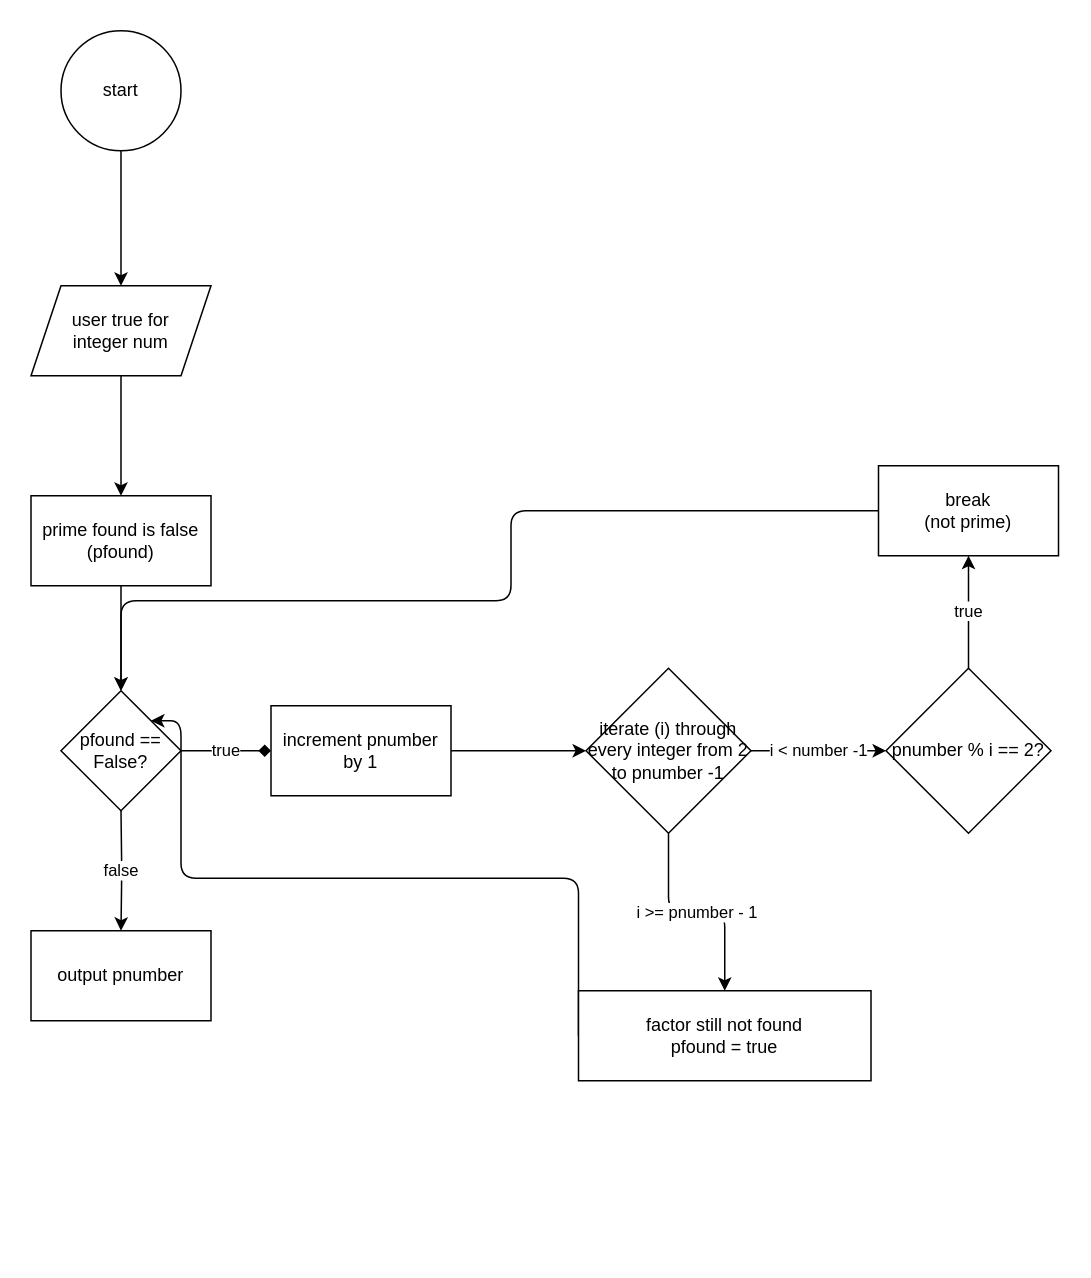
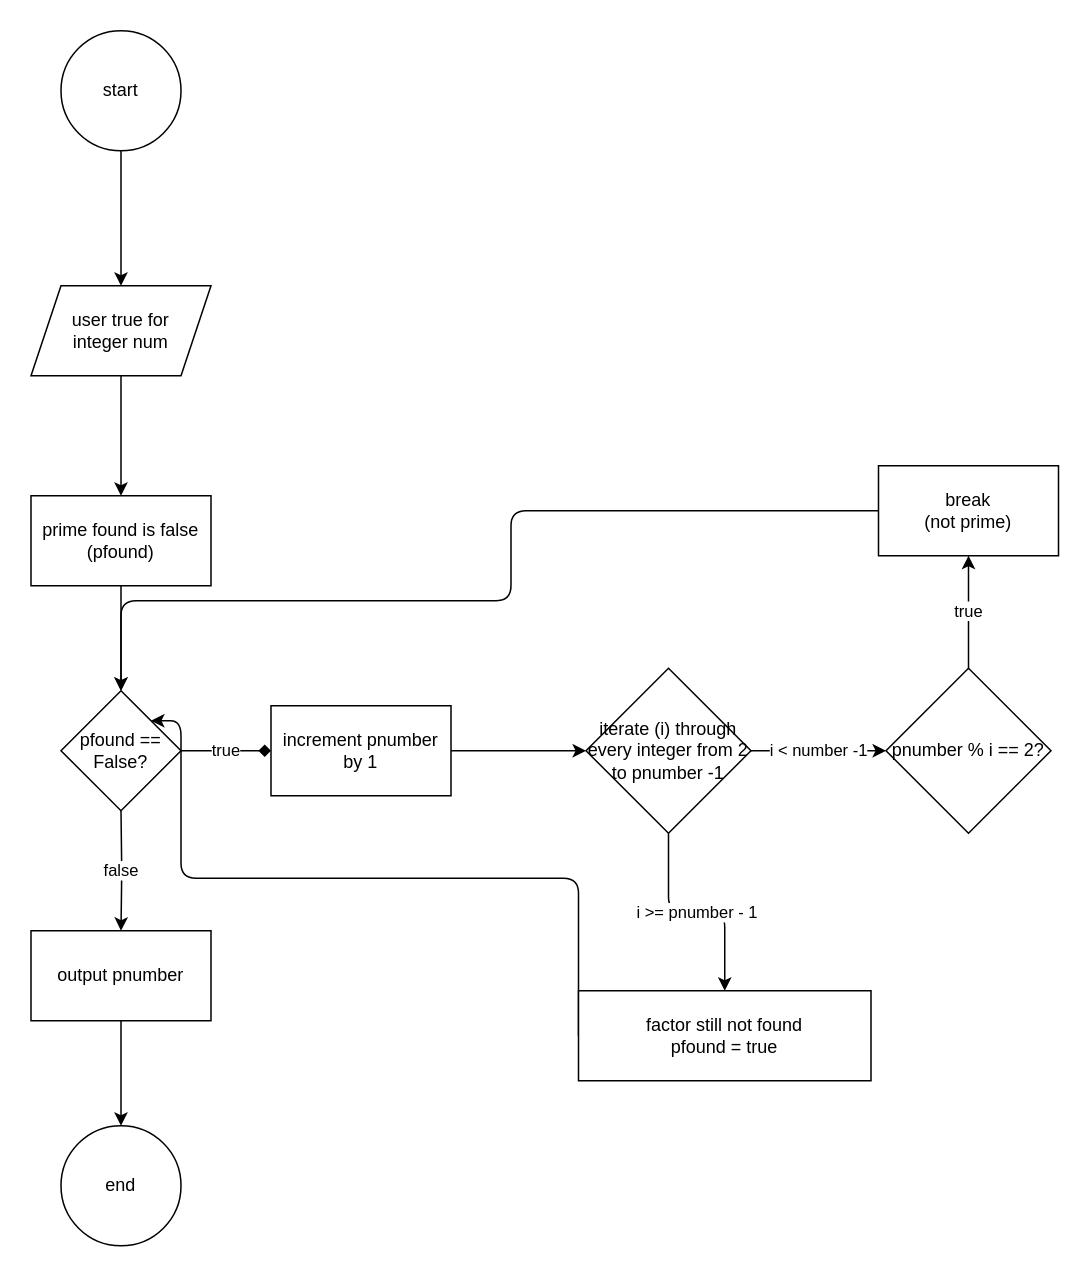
none -> (121, 1068)
none -> (121, 1186)
